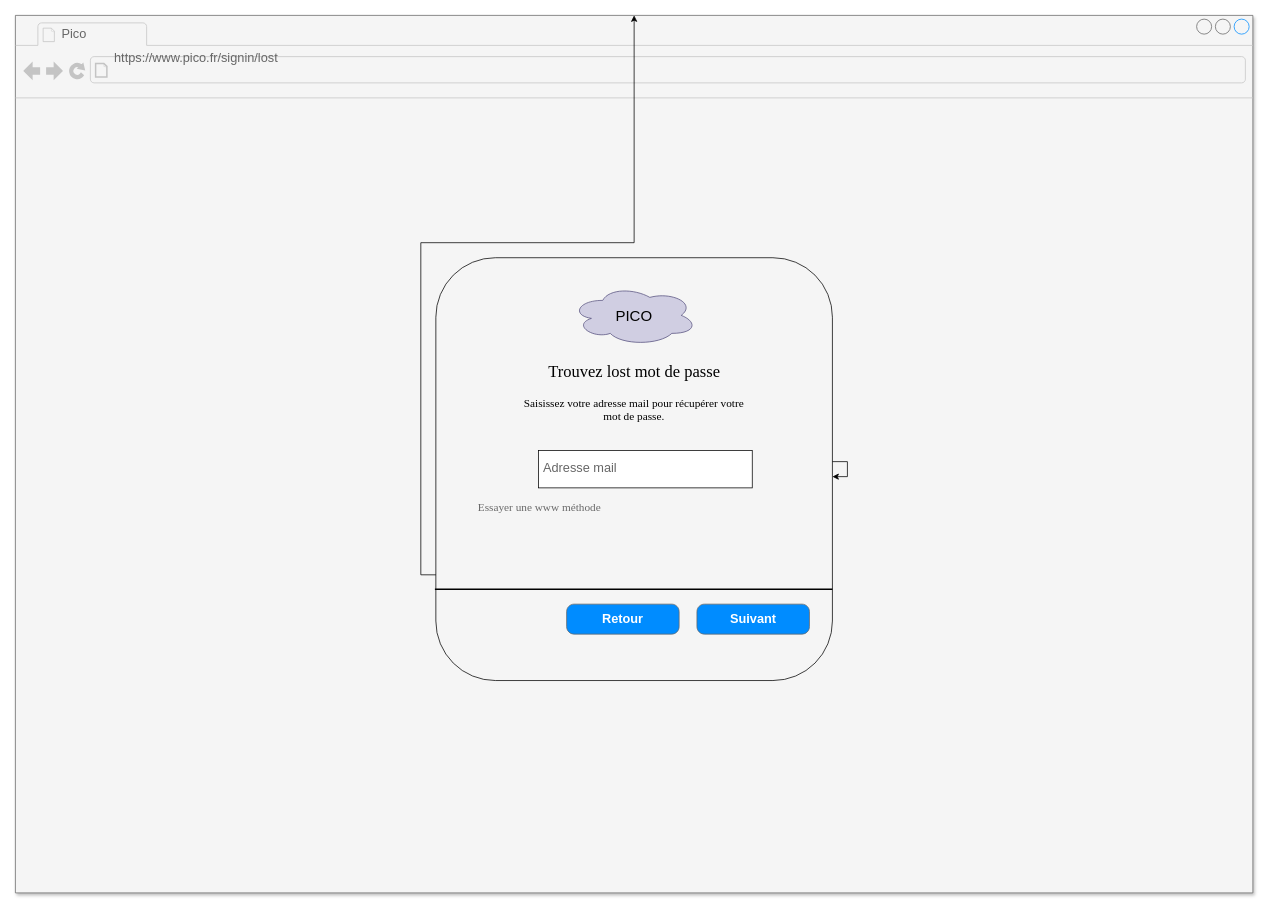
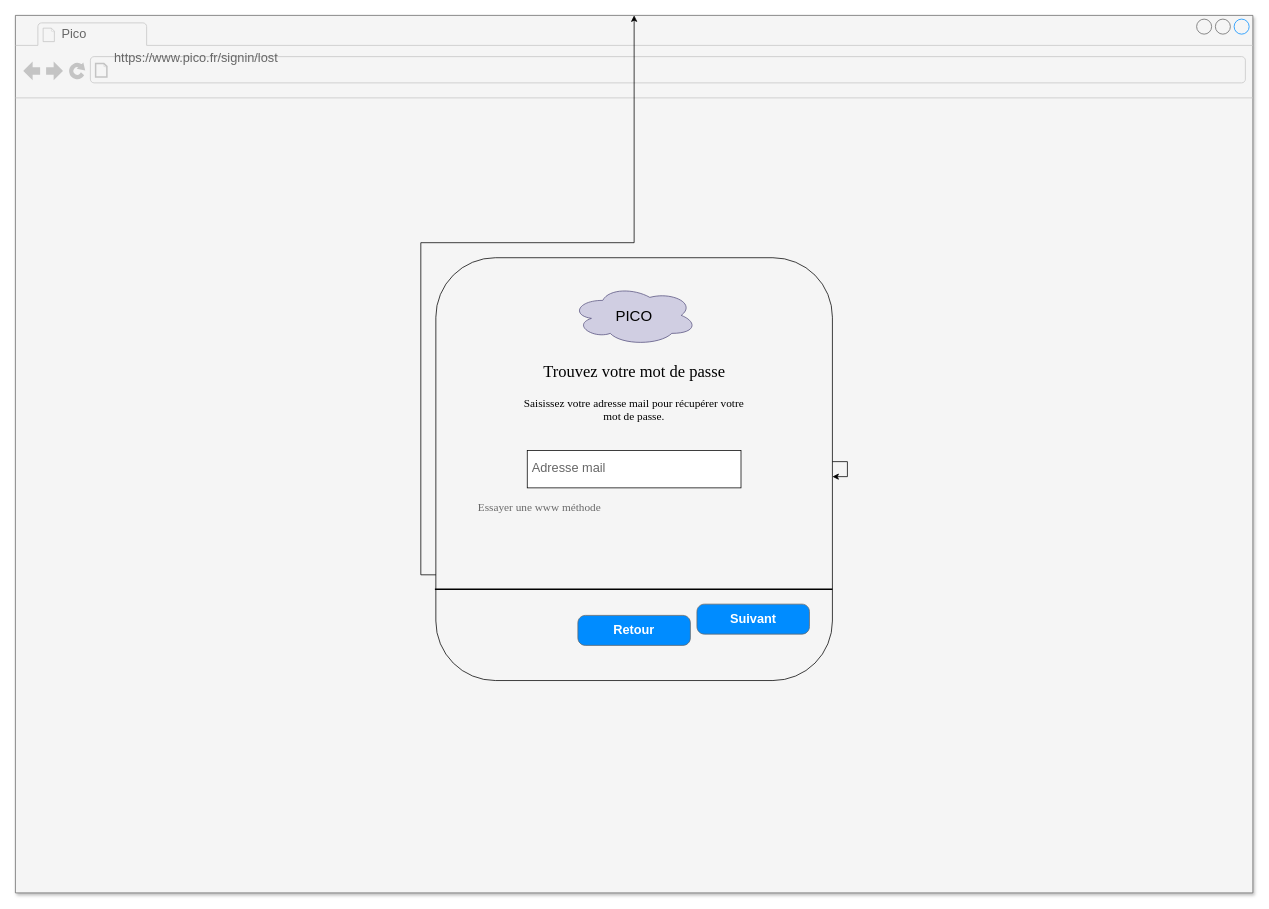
(635, 372) -> (635, 372)
(645, 469) -> (634, 469)
(623, 619) -> (634, 630)
